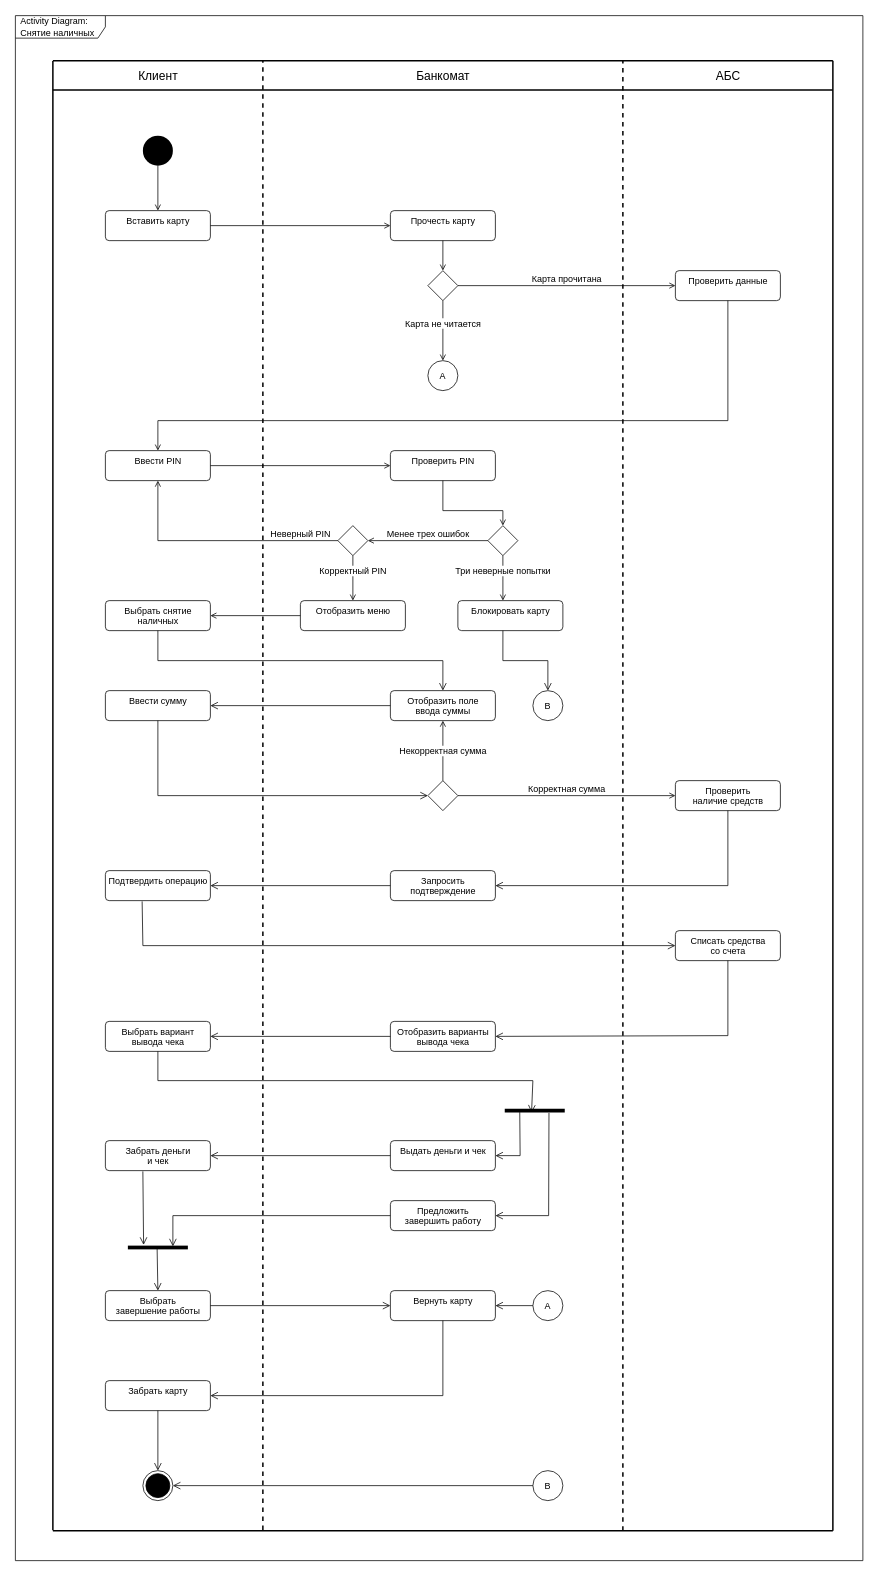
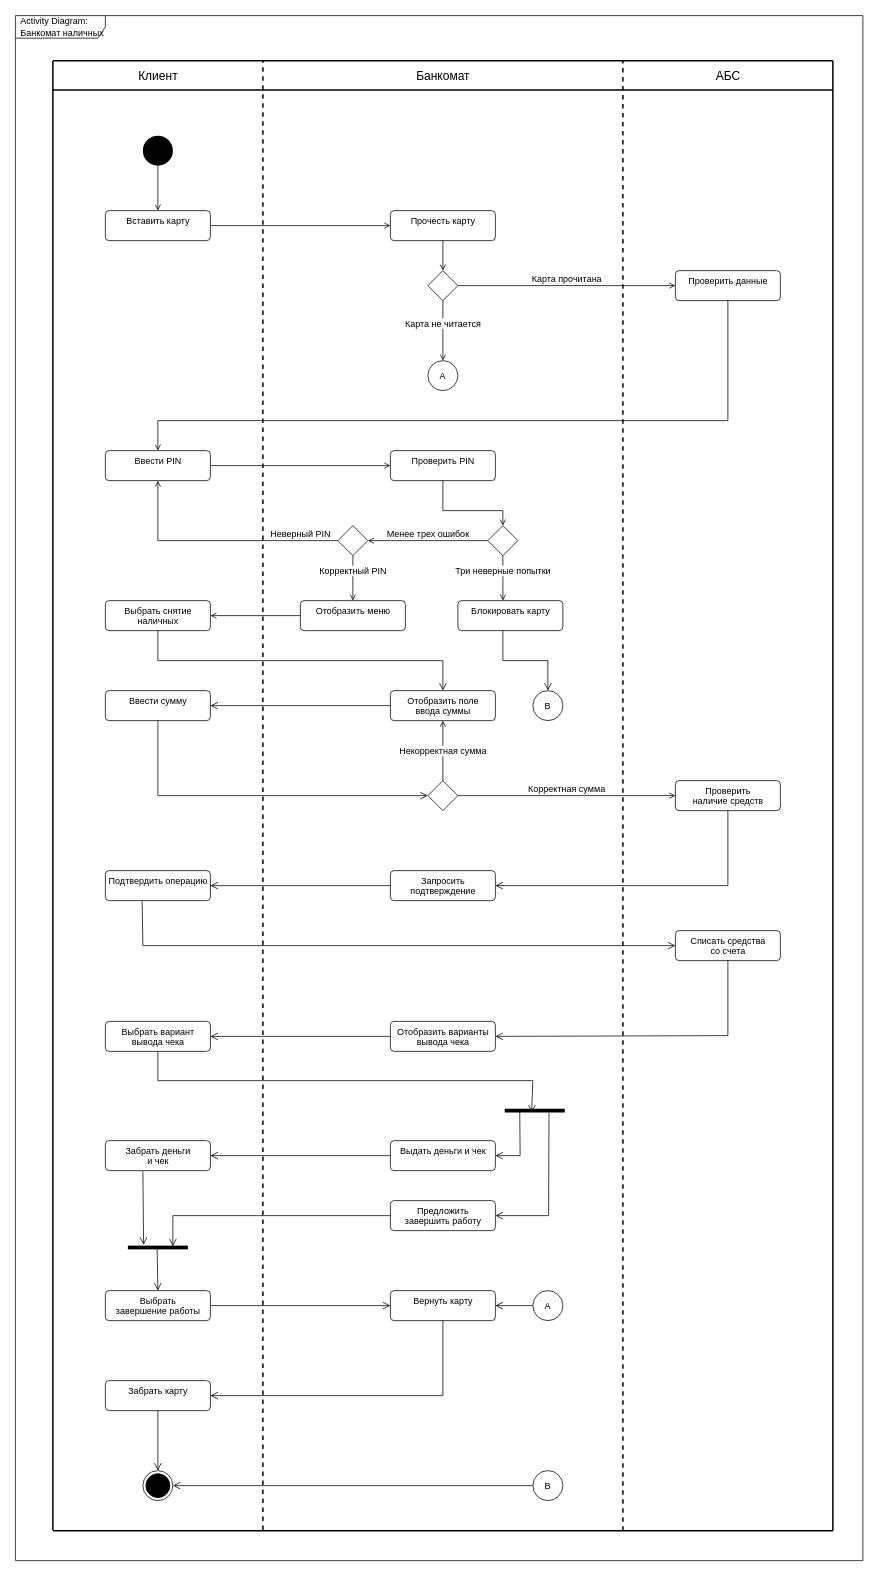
(58, 27) -> (62, 27)
